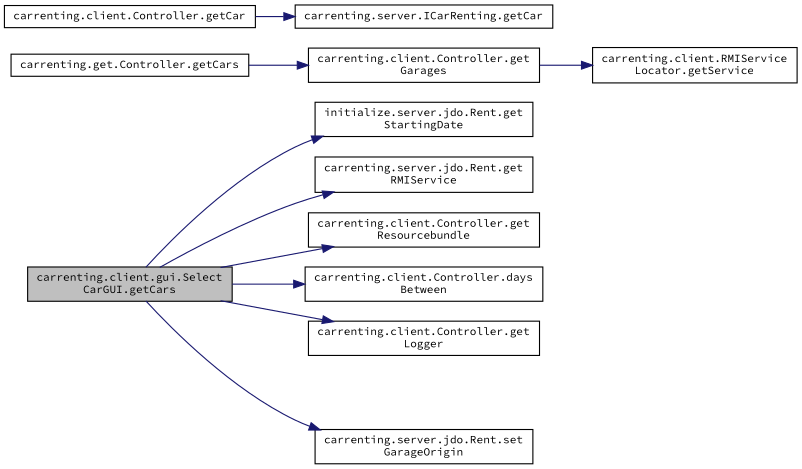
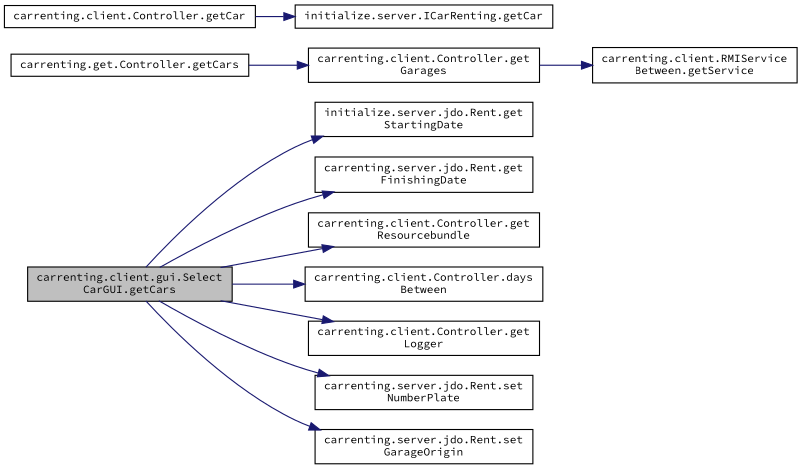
(424, 17) -> (424, 17)
(695, 65) -> (695, 65)
(424, 175) -> (424, 175)
none -> (424, 392)
